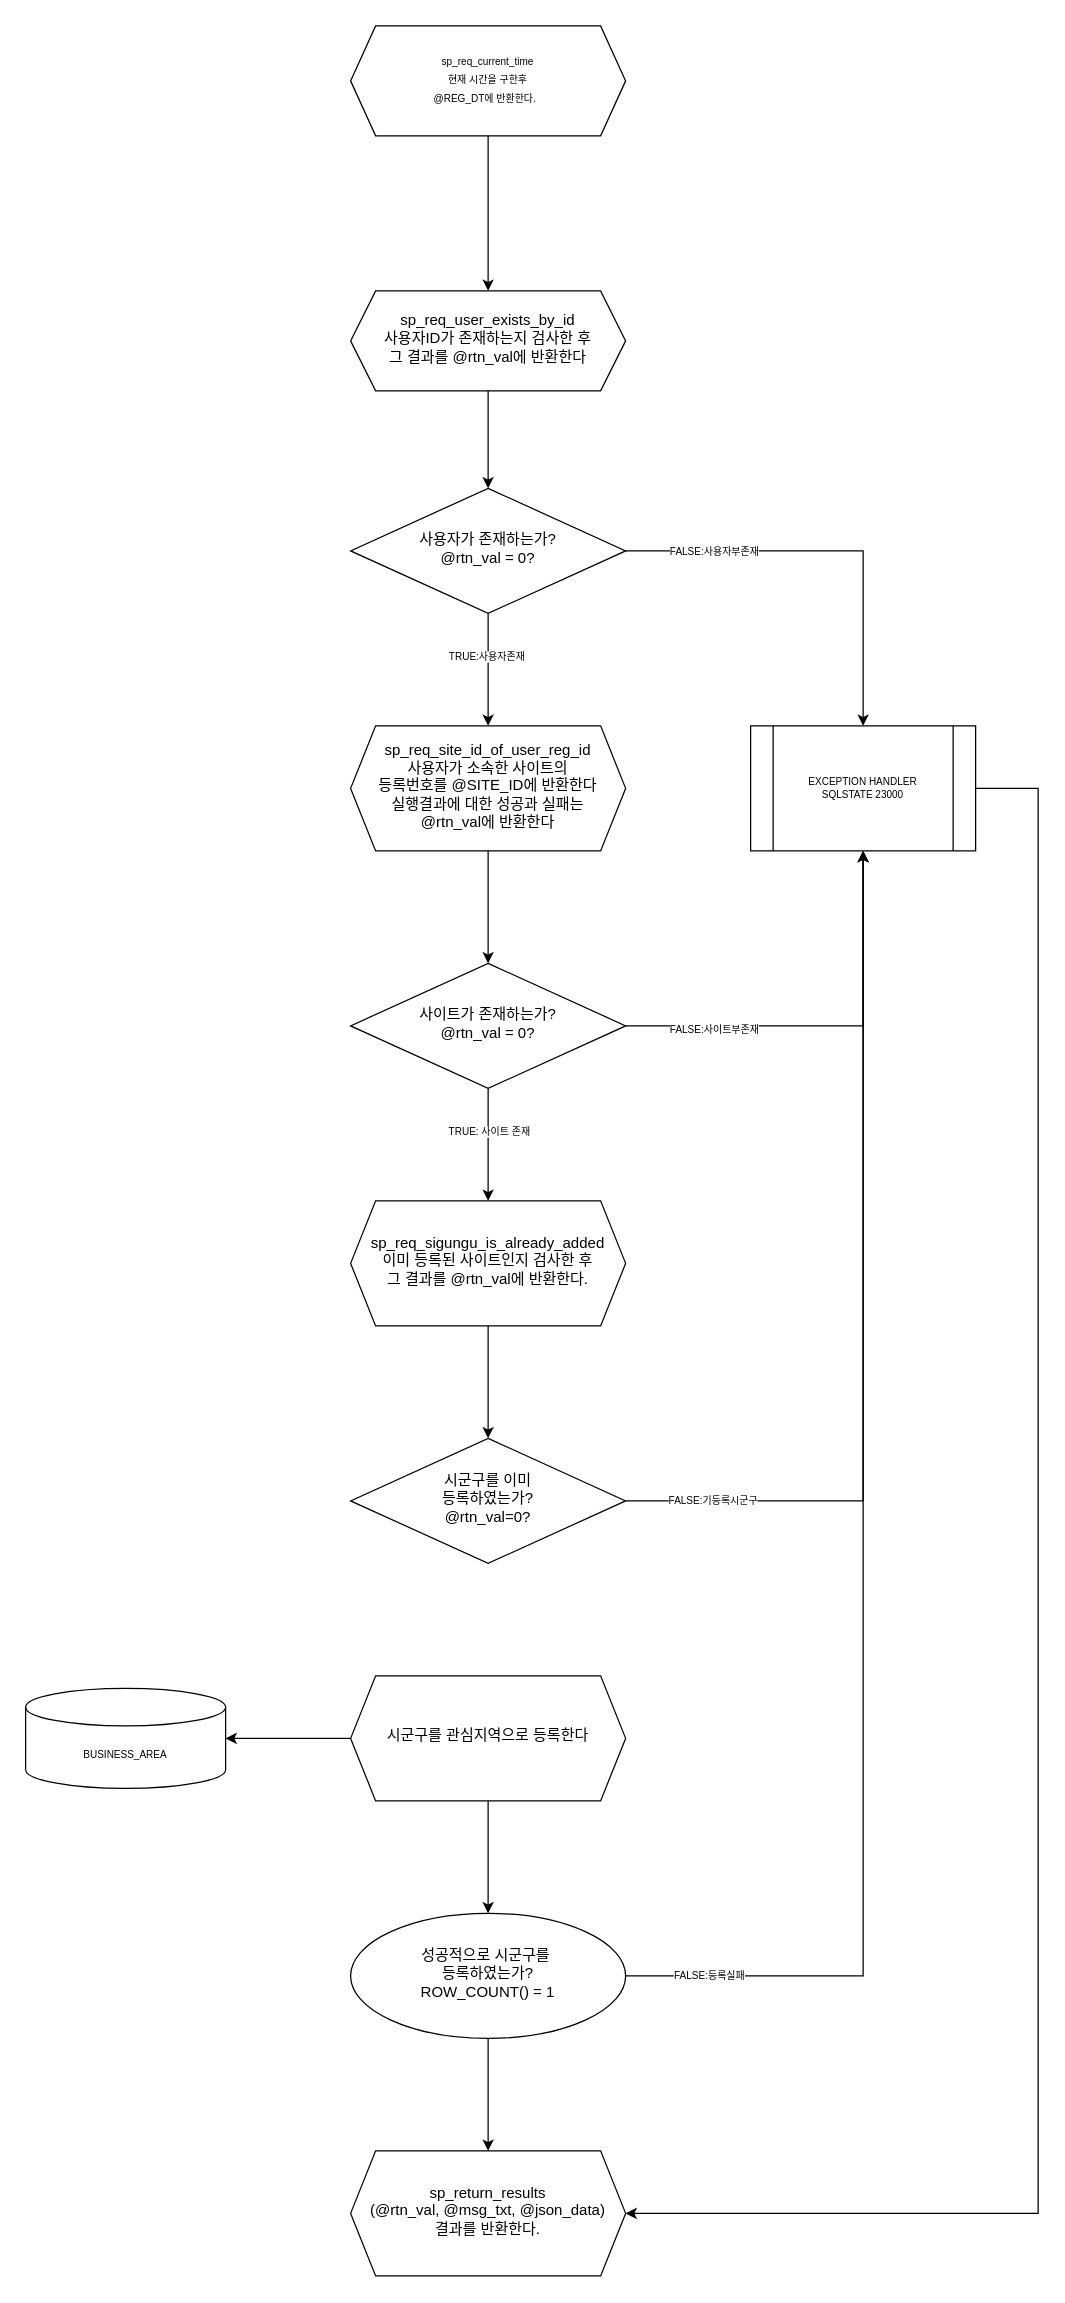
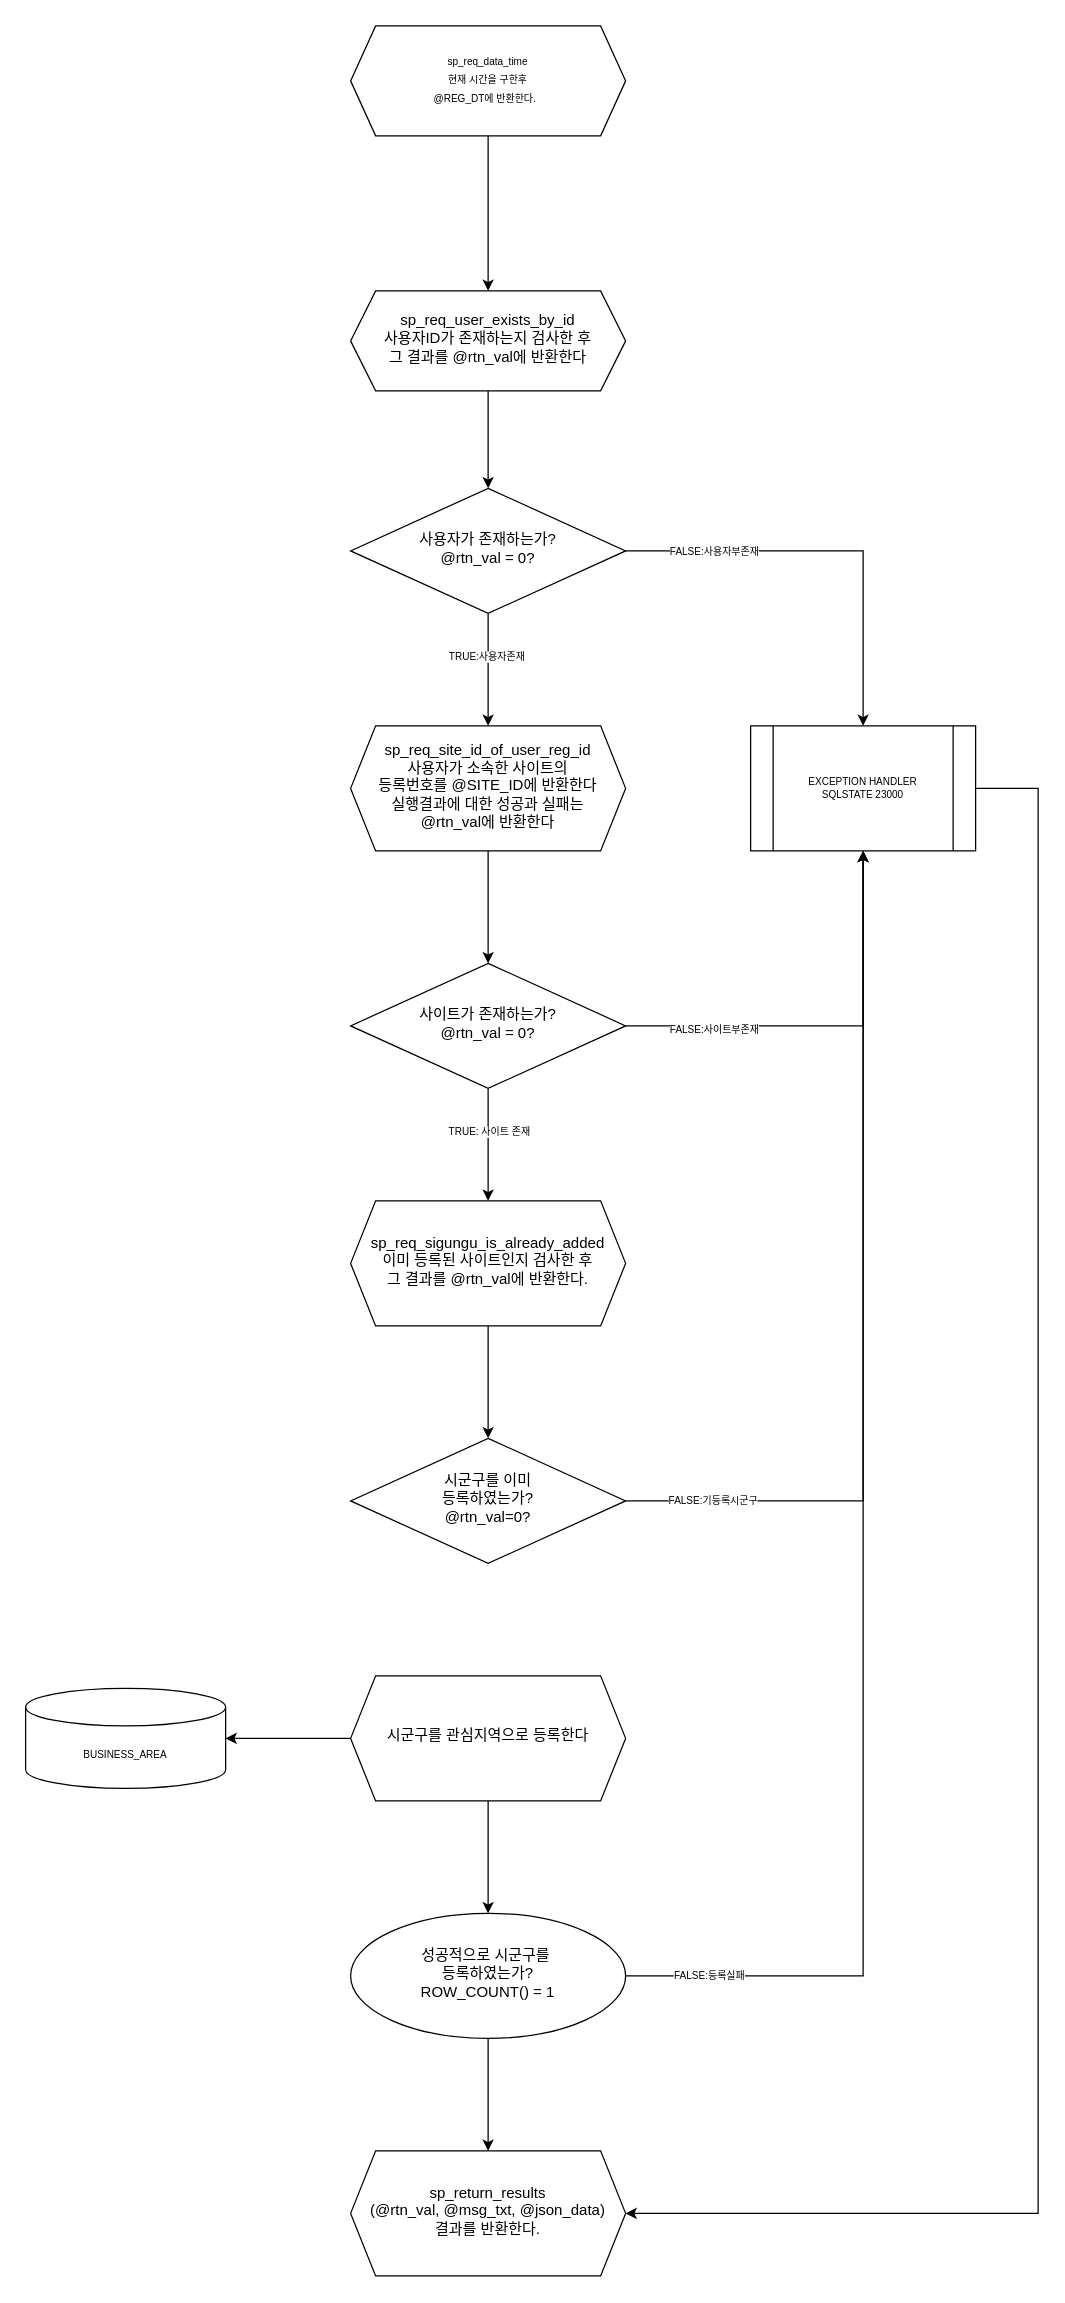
(488, 78) -> (488, 78)
